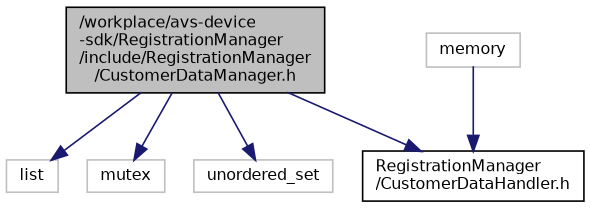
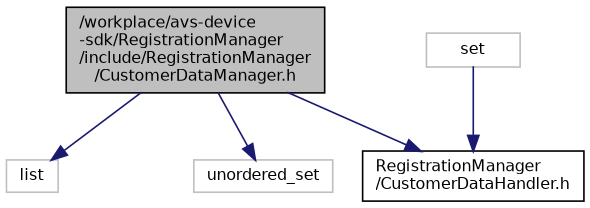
(473, 50) -> (473, 50)
(126, 176) -> none
